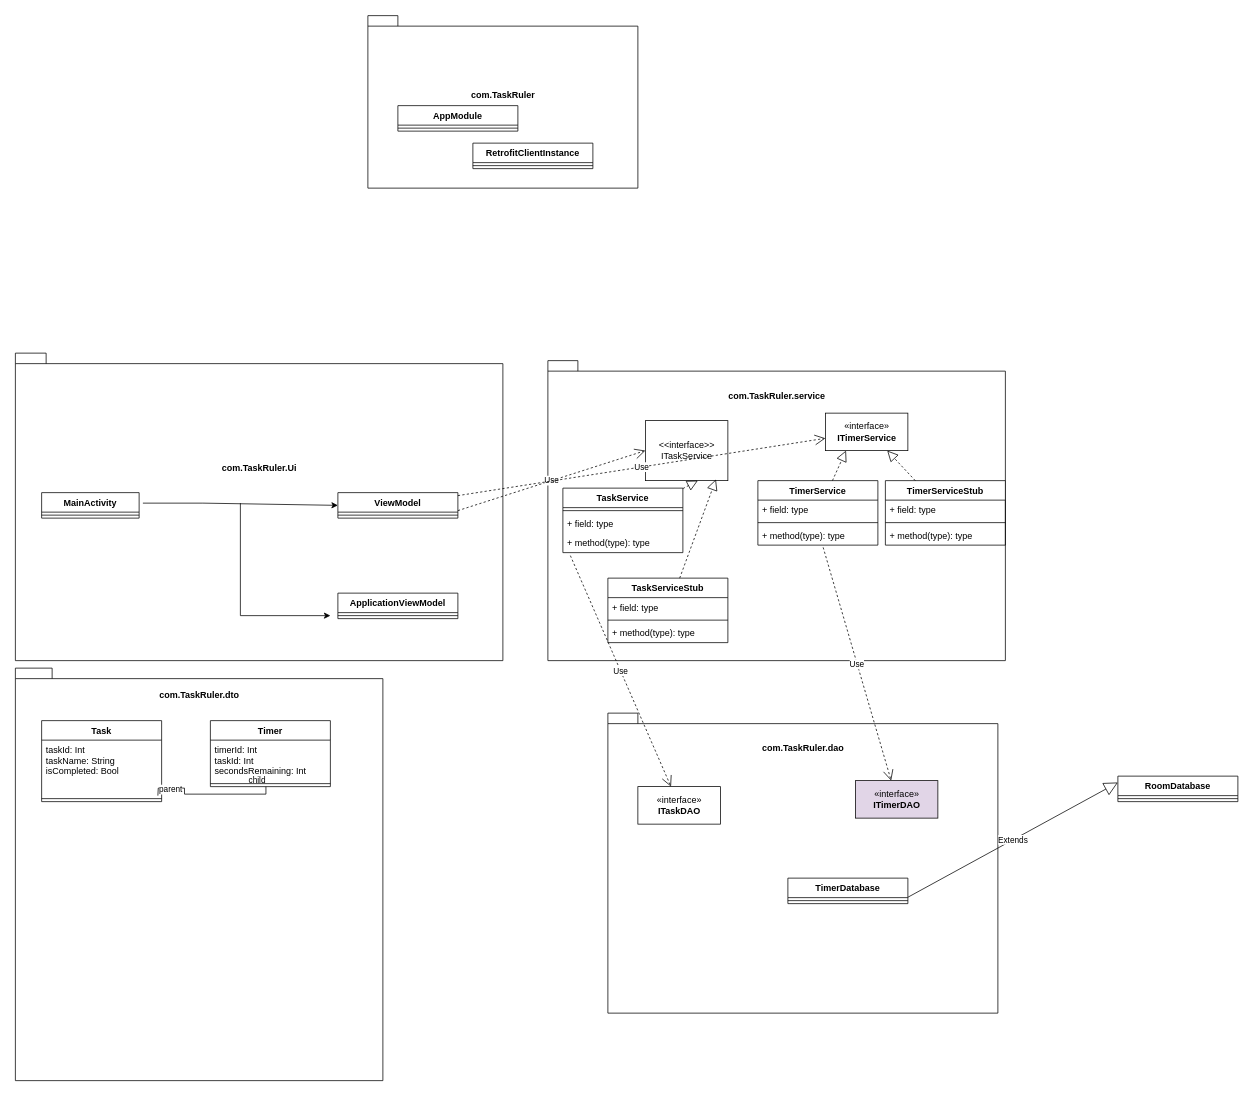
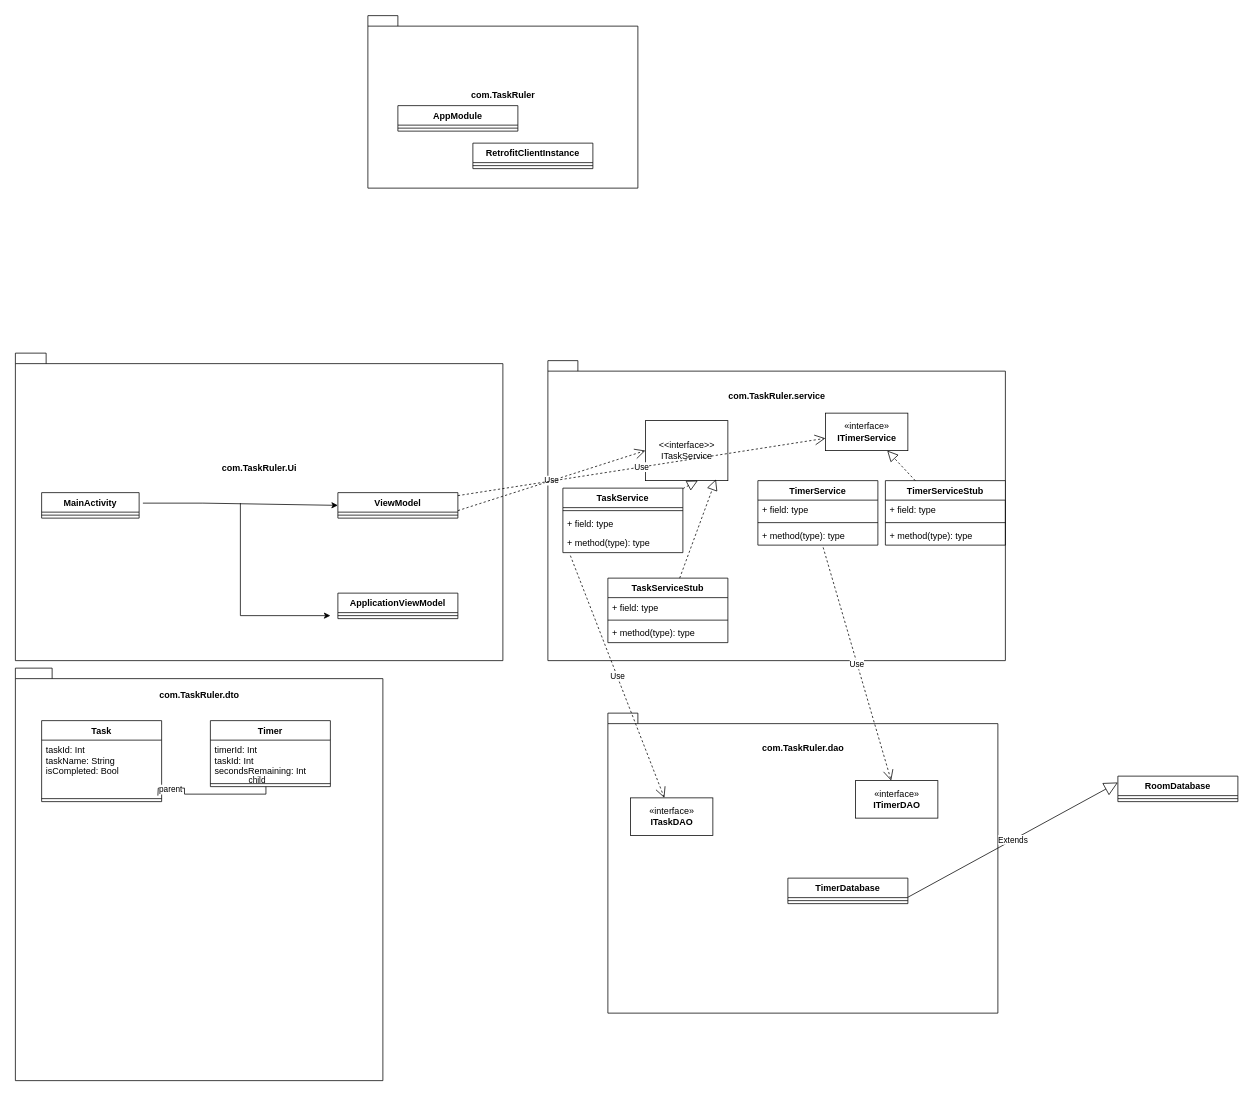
(837, 470) -> none
(897, 799) -> (897, 799)
(679, 805) -> (672, 816)
